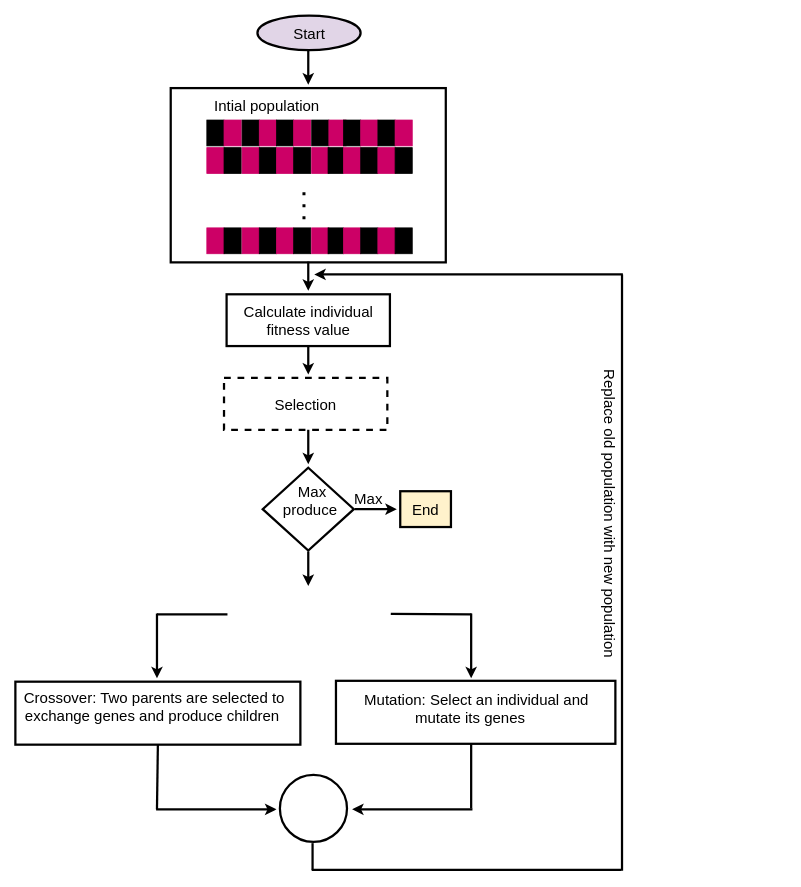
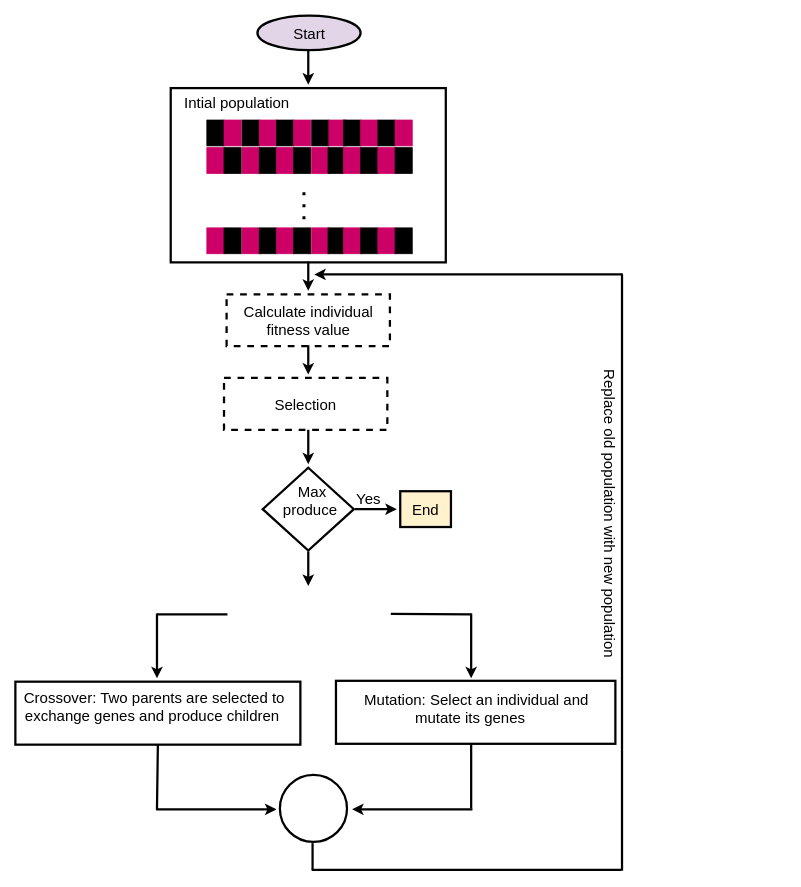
(267, 105) -> (237, 102)
(308, 320) -> (308, 320)
(369, 498) -> (369, 498)
